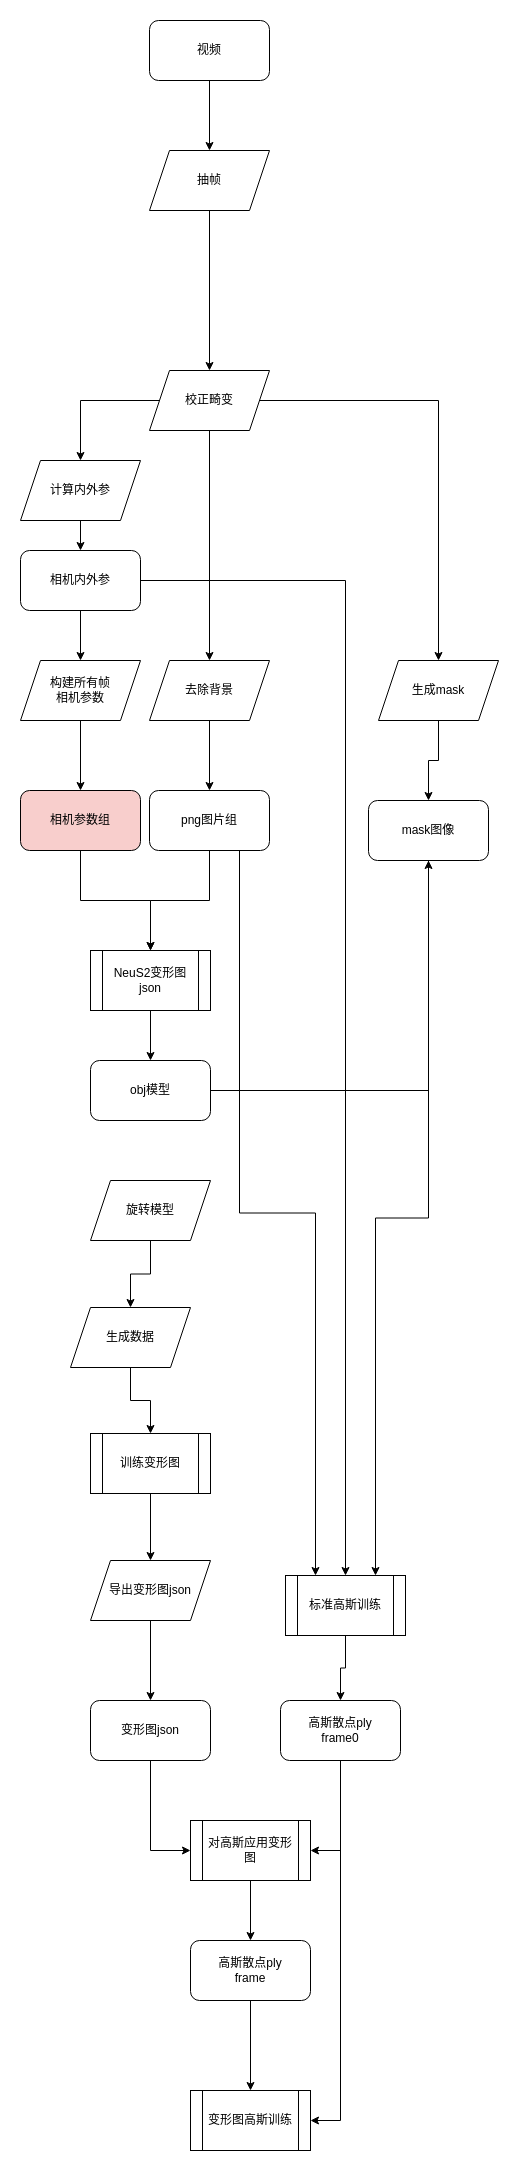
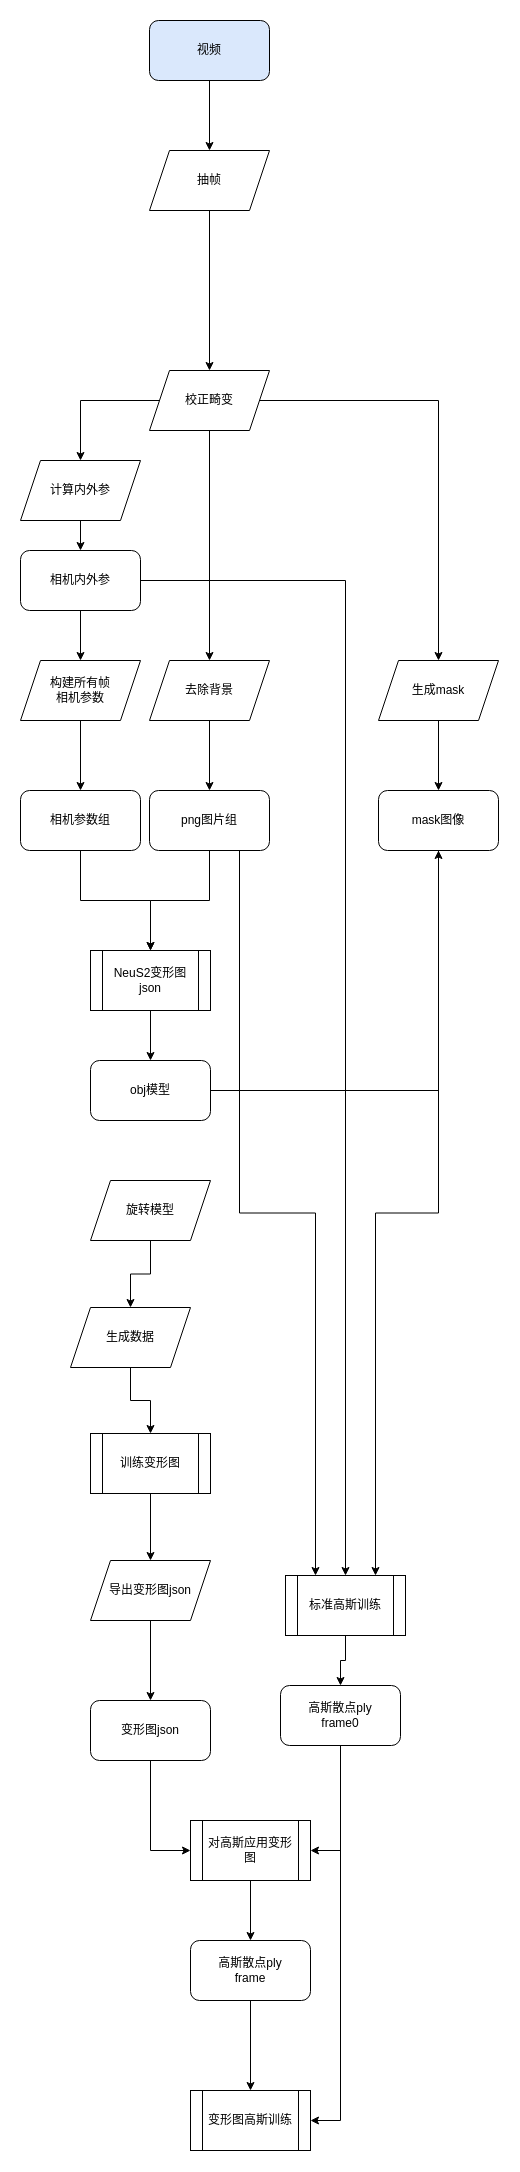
(210, 51) -> (210, 51)
(81, 821) -> (81, 821)
(429, 831) -> (439, 821)
(341, 1731) -> (341, 1716)
